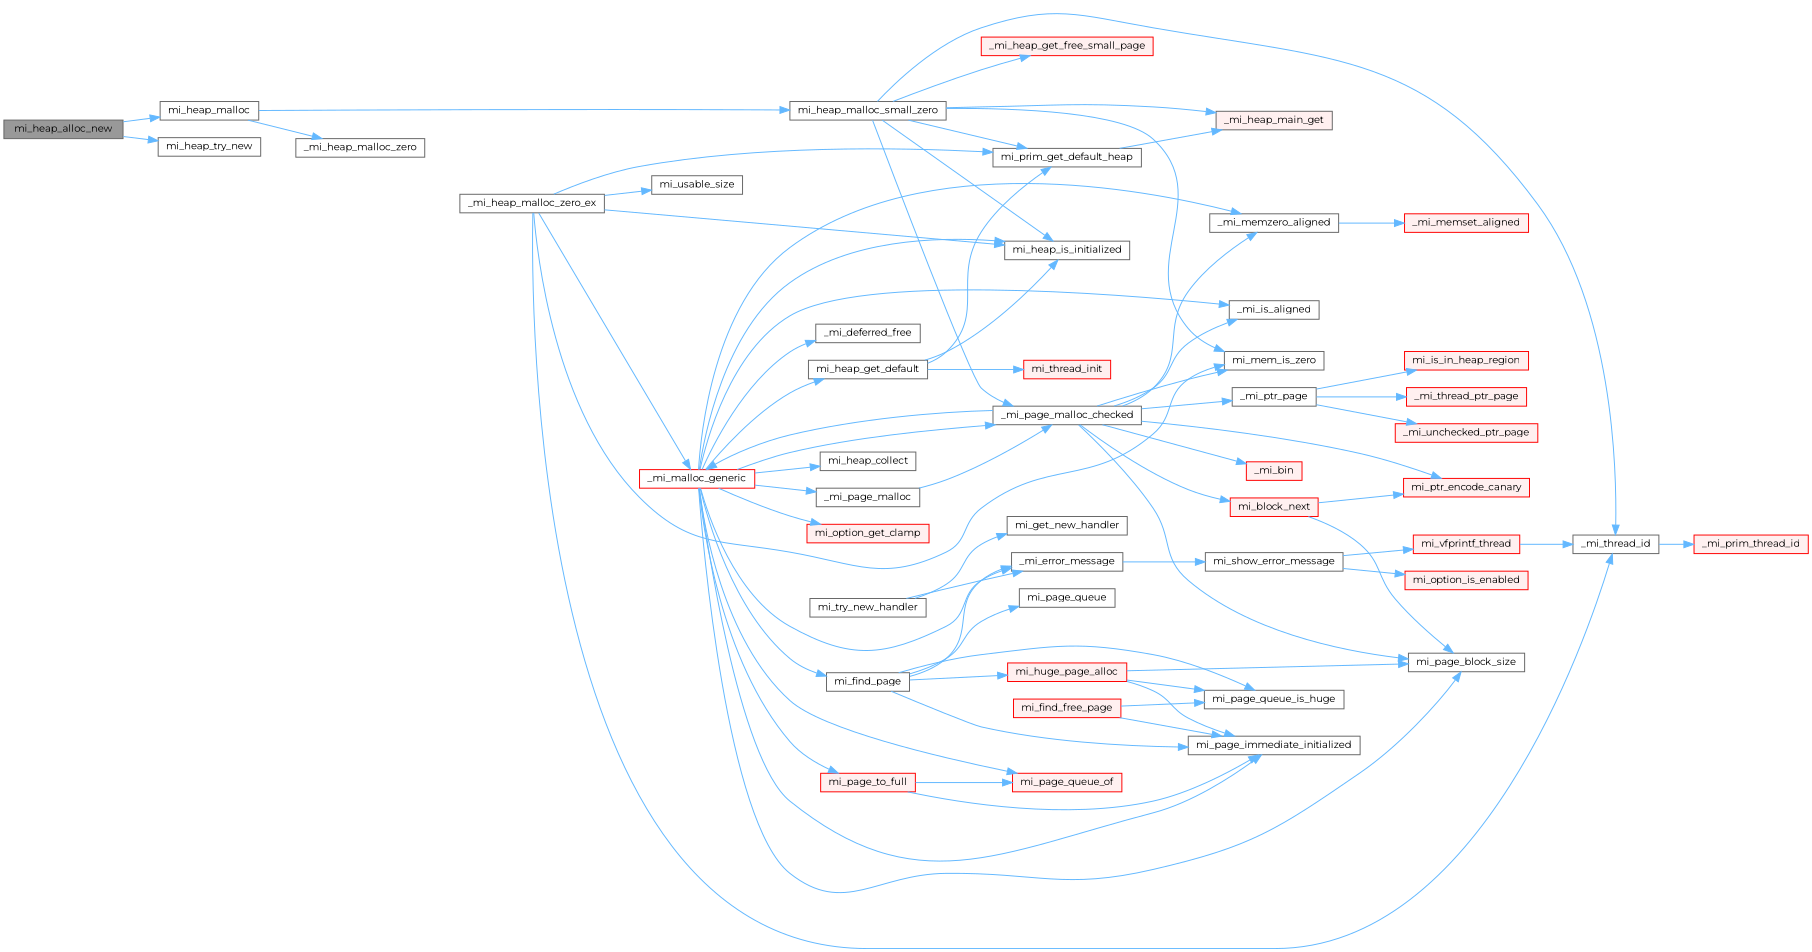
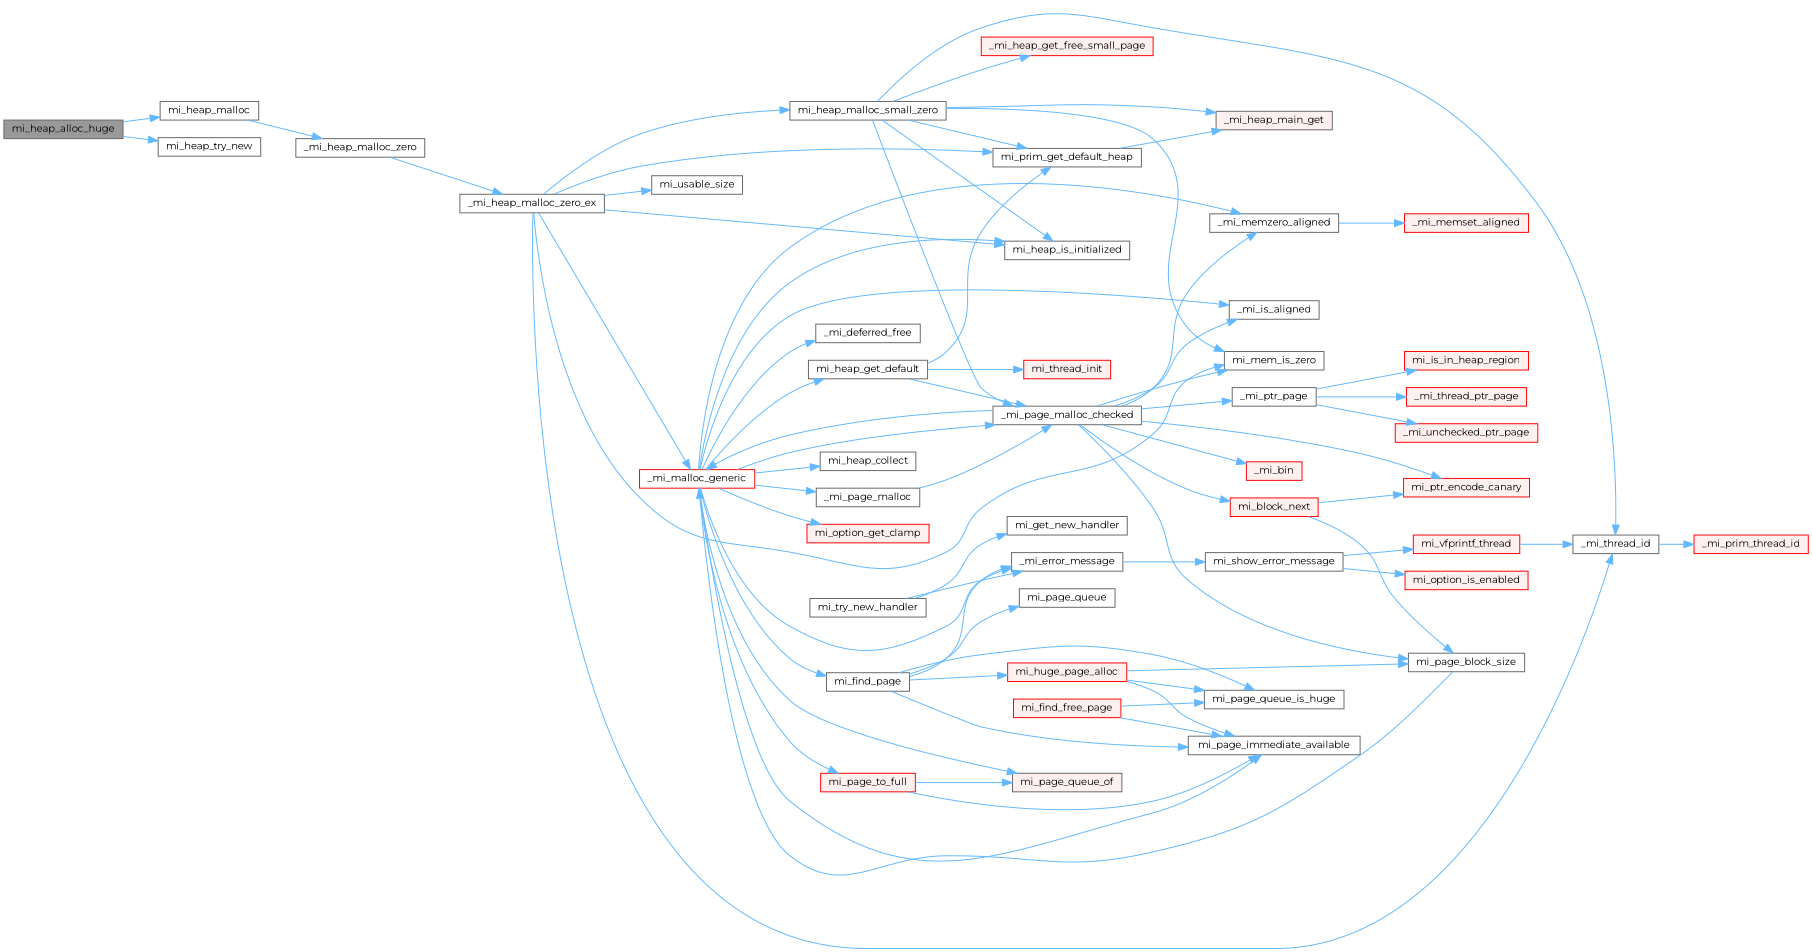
(519, 110) -> (653, 130)
(63, 129) -> (63, 129)
none -> (442, 174)
(993, 321) -> (963, 391)
(1274, 745) -> (1274, 745)
(1067, 783) -> (1067, 783)
(950, 873) -> (1014, 859)
